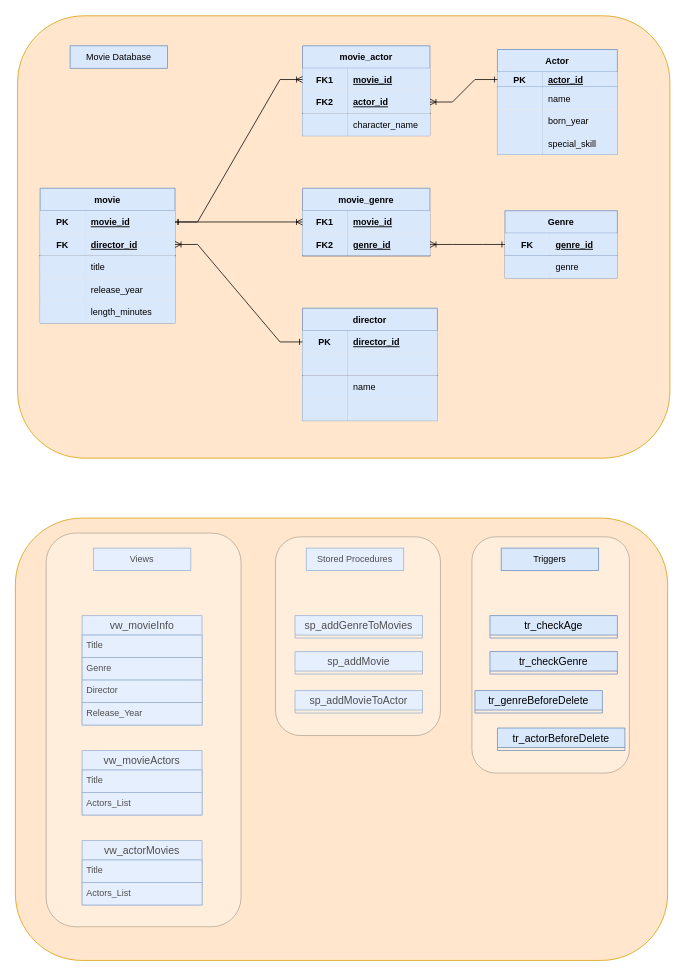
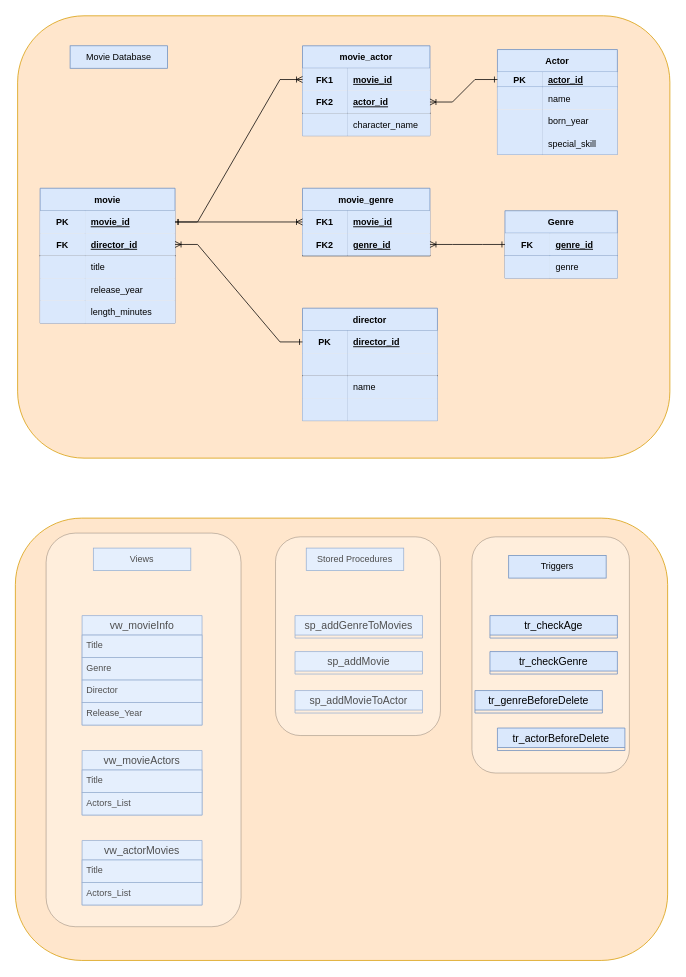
(550, 559) -> (558, 567)
